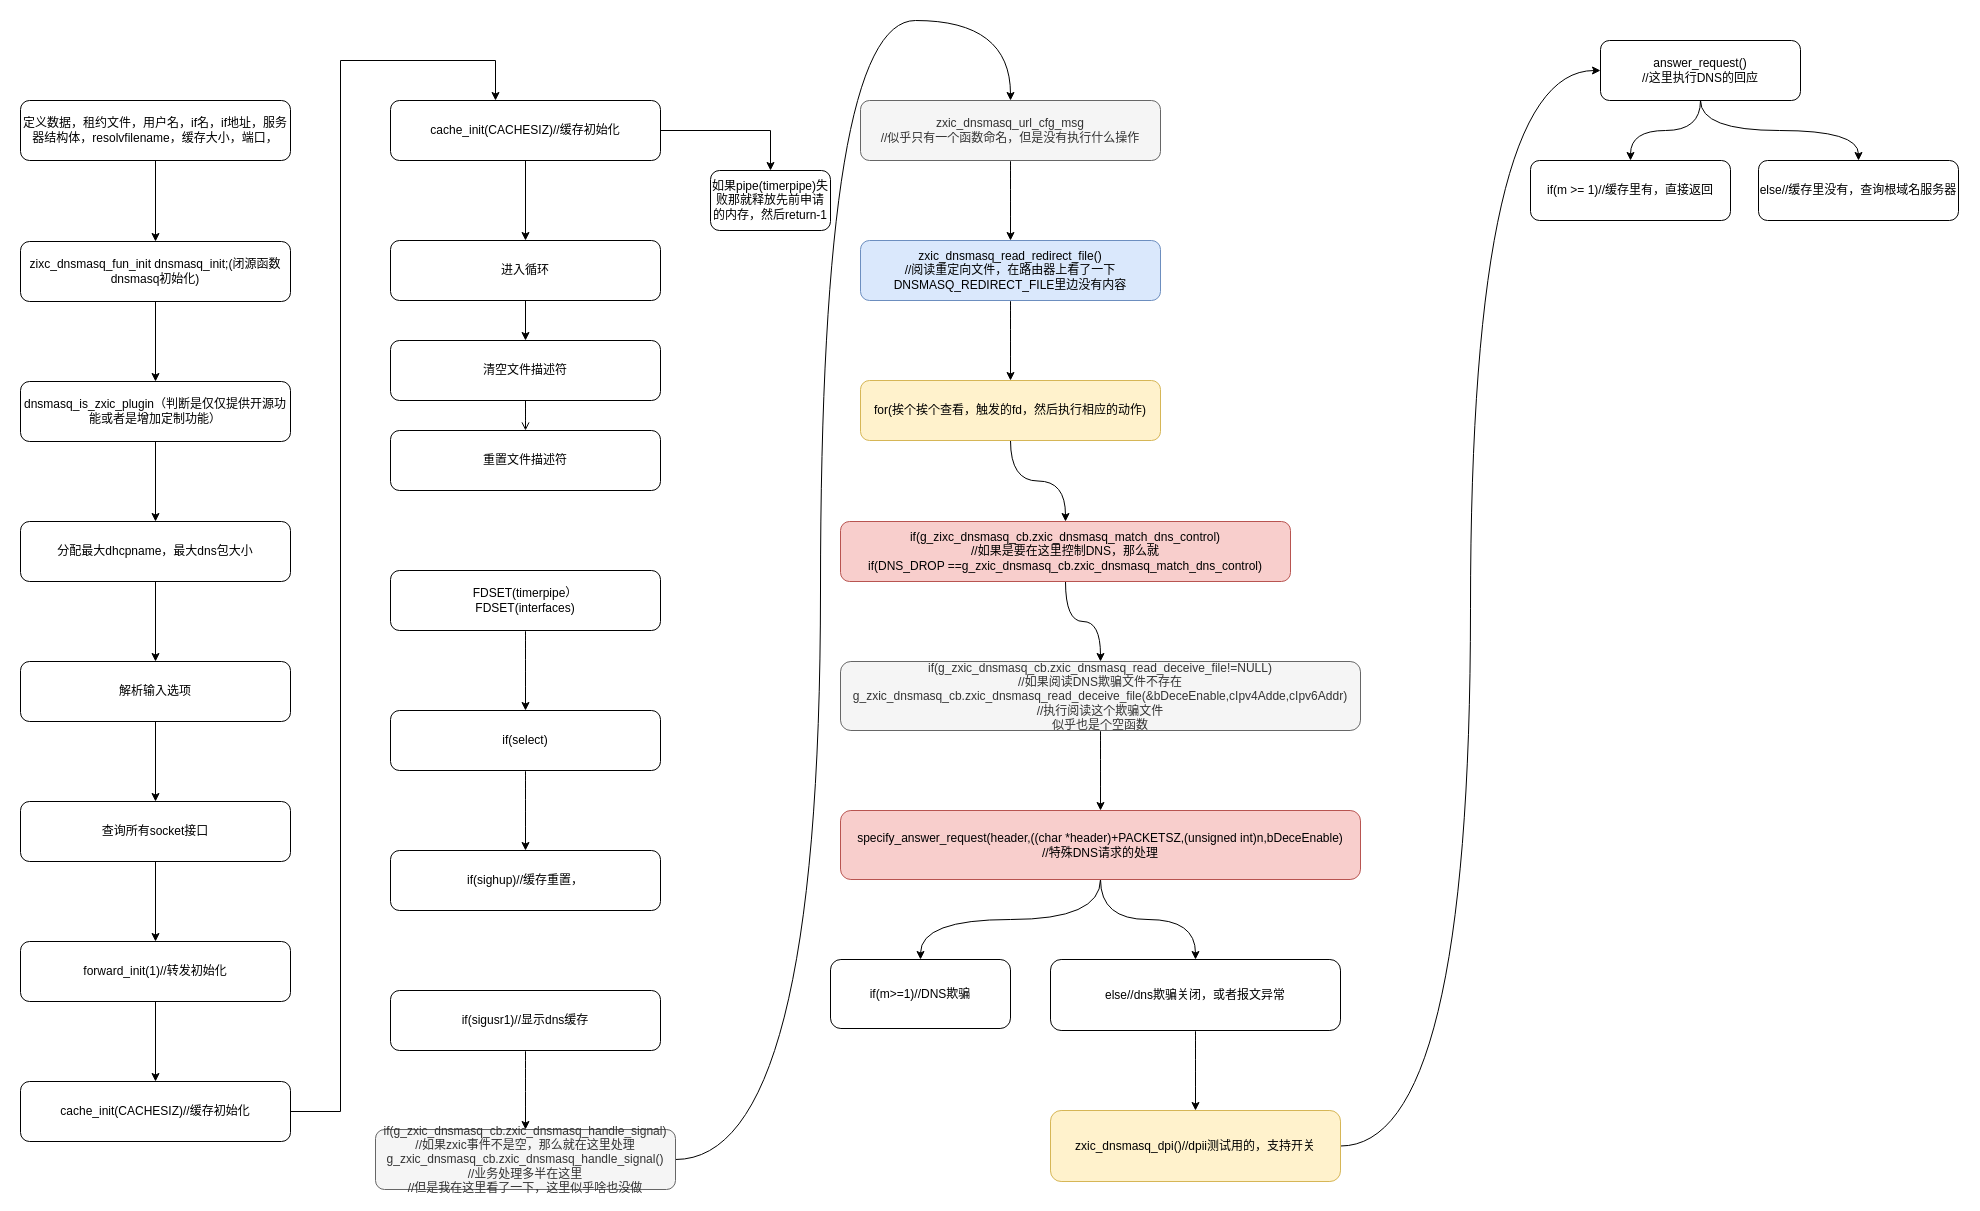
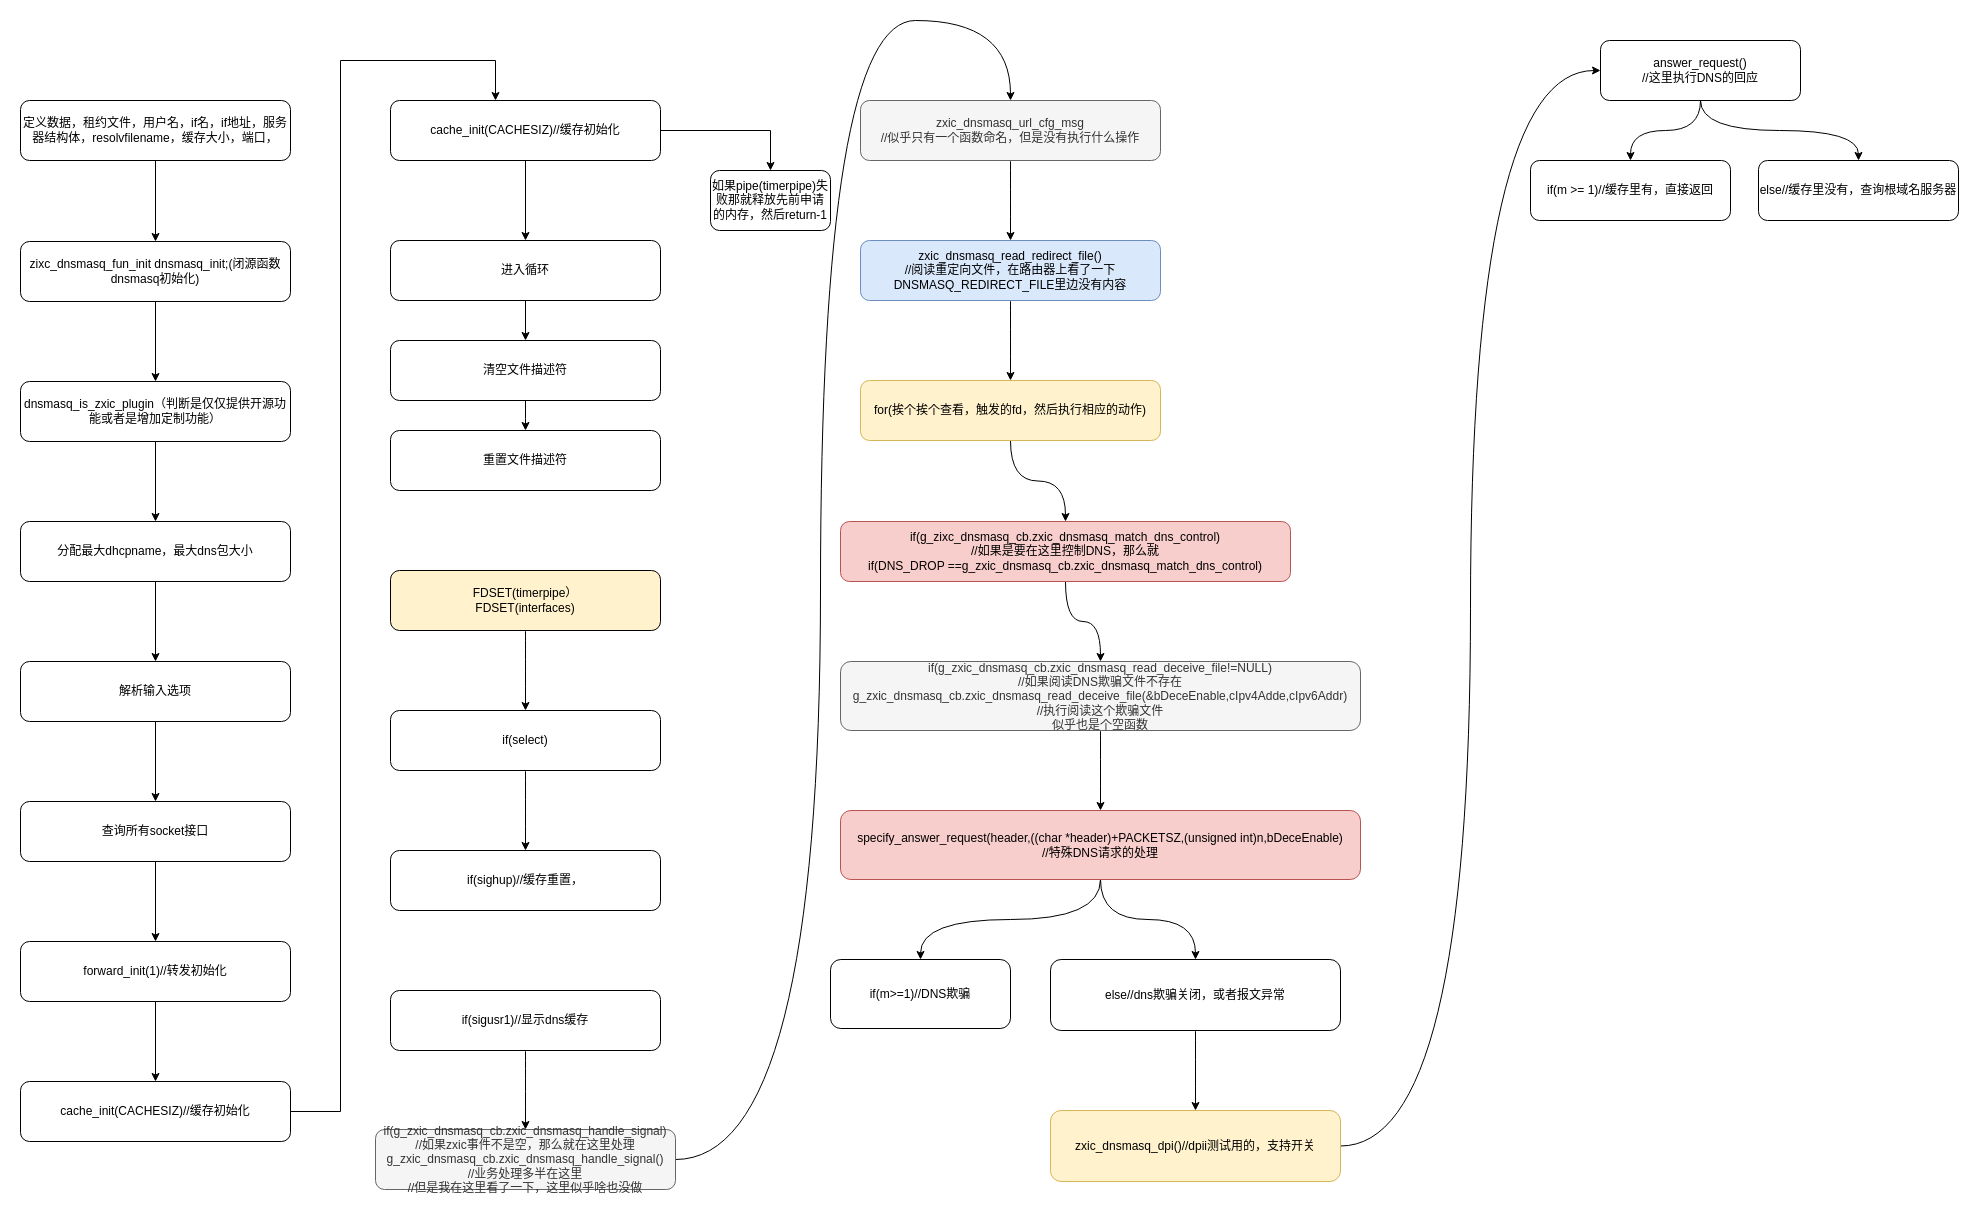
(526, 424) -> (526, 422)
(526, 601) -> (526, 601)
